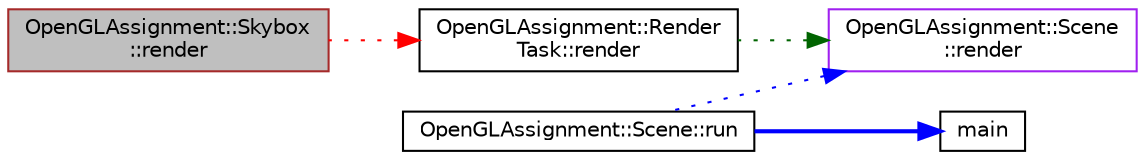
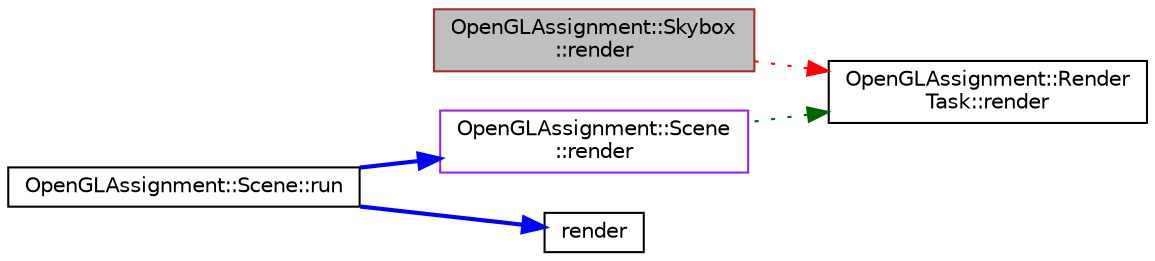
(773, 40) -> (778, 118)
(746, 94) -> (389, 164)
(983, 131) -> (594, 233)
